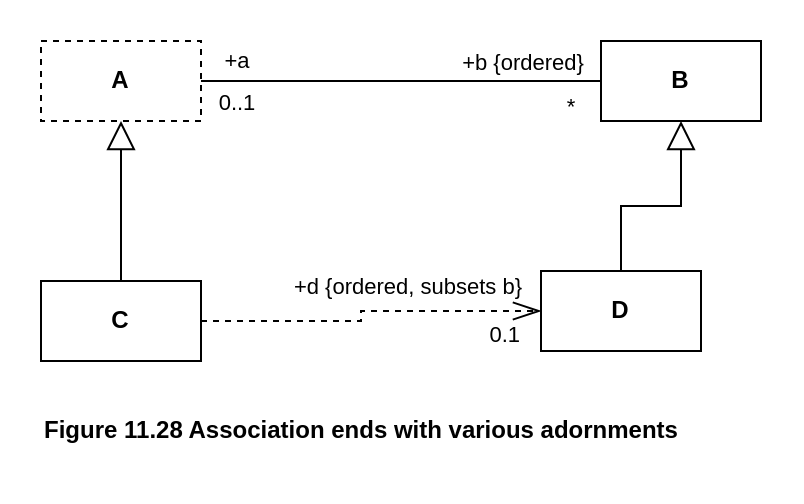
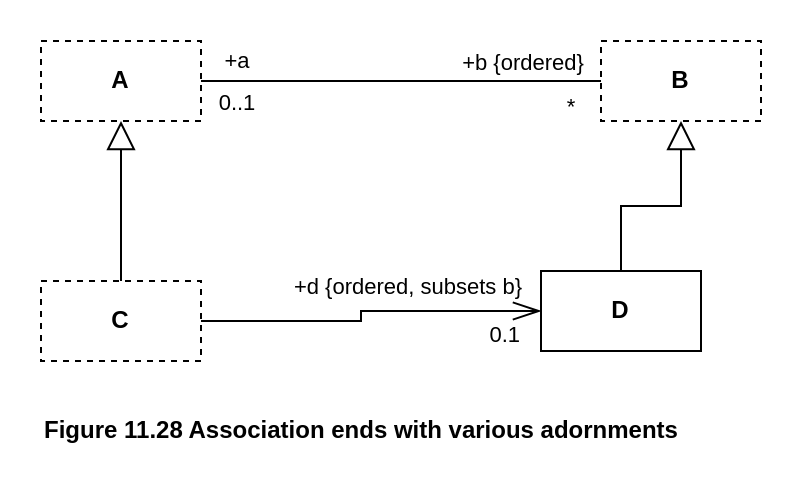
(681, 81) -> (681, 81)
(362, 311) -> (362, 311)
(121, 321) -> (121, 321)
